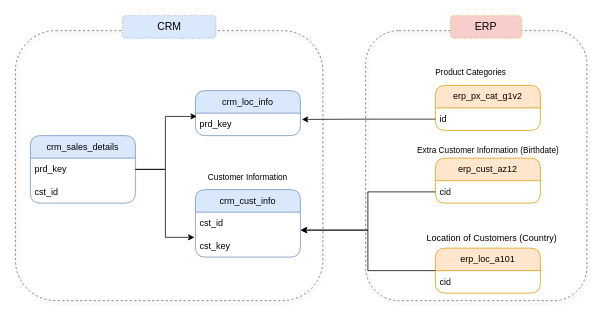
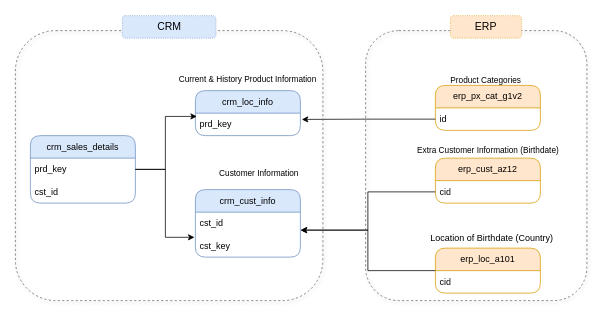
(486, 27) -> (486, 27)
(471, 66) -> (486, 74)
none -> (248, 79)
(248, 177) -> (259, 173)
(492, 243) -> (492, 243)
